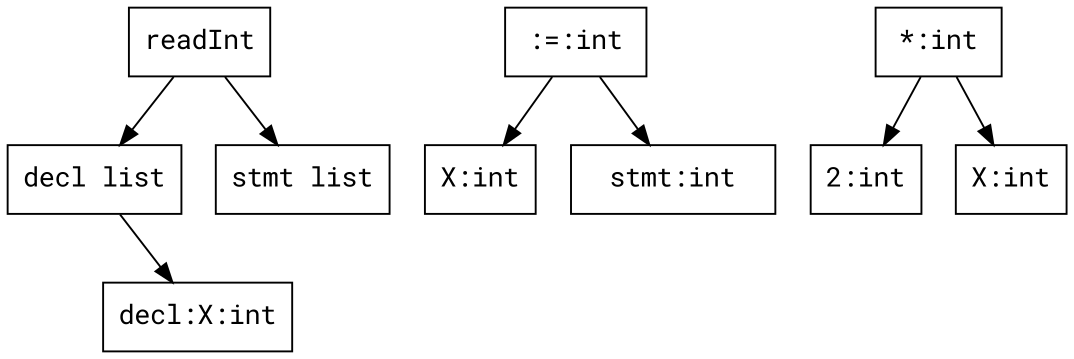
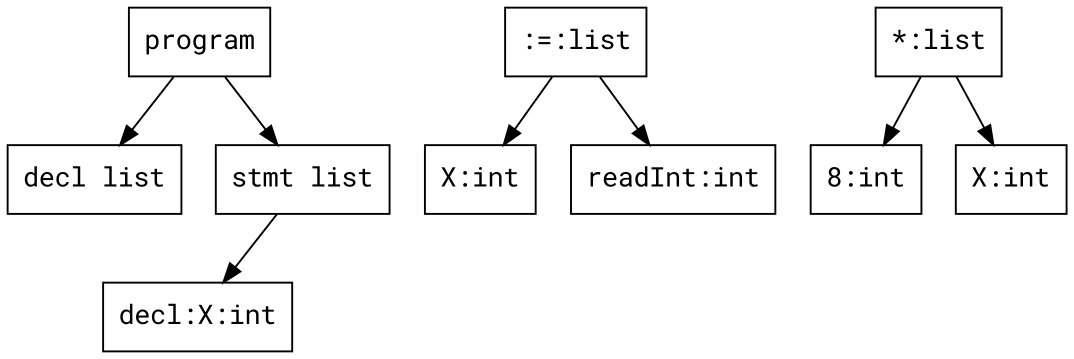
(200, 42) -> (200, 42)
(576, 42) -> (576, 42)
(939, 42) -> (939, 42)
(673, 180) -> (673, 180)
(866, 180) -> (866, 180)
(140, 241) -> (256, 241)
